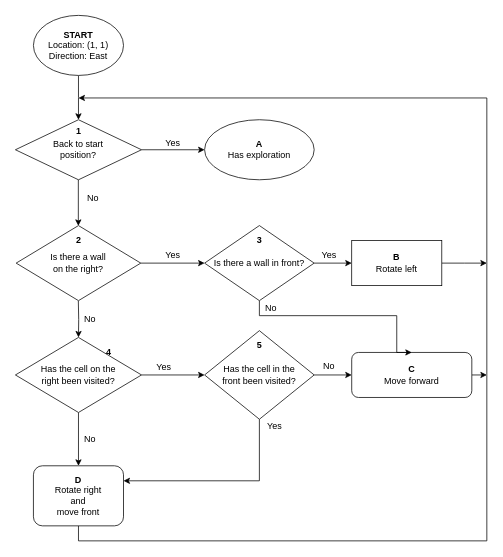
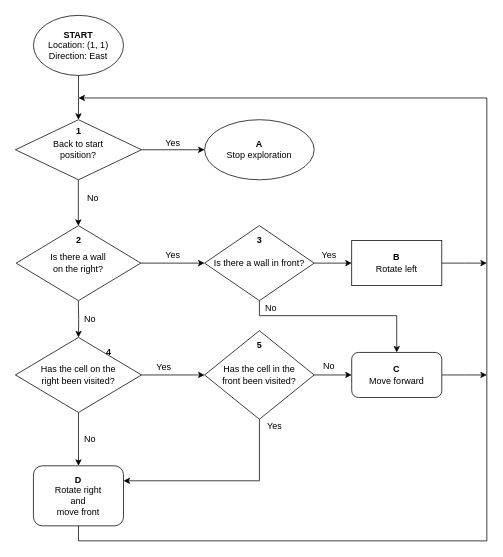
(259, 150) -> (259, 150)
(411, 375) -> (396, 375)
